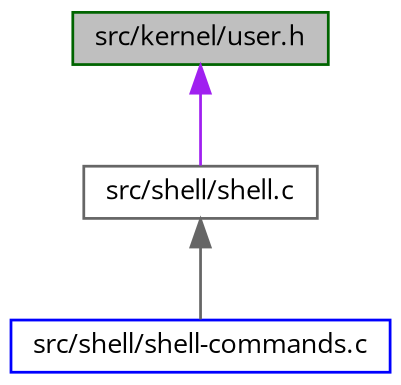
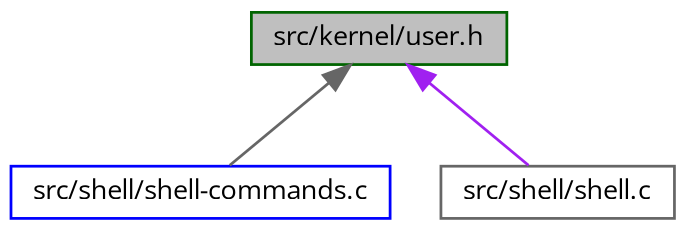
(201, 284) -> (279, 124)
